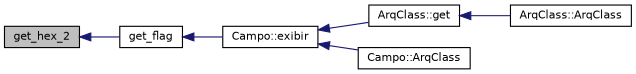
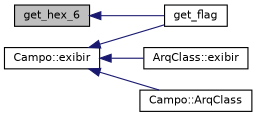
(414, 16) -> (196, 58)
(571, 16) -> none
(42, 37) -> (52, 16)
(208, 37) -> (132, 35)
